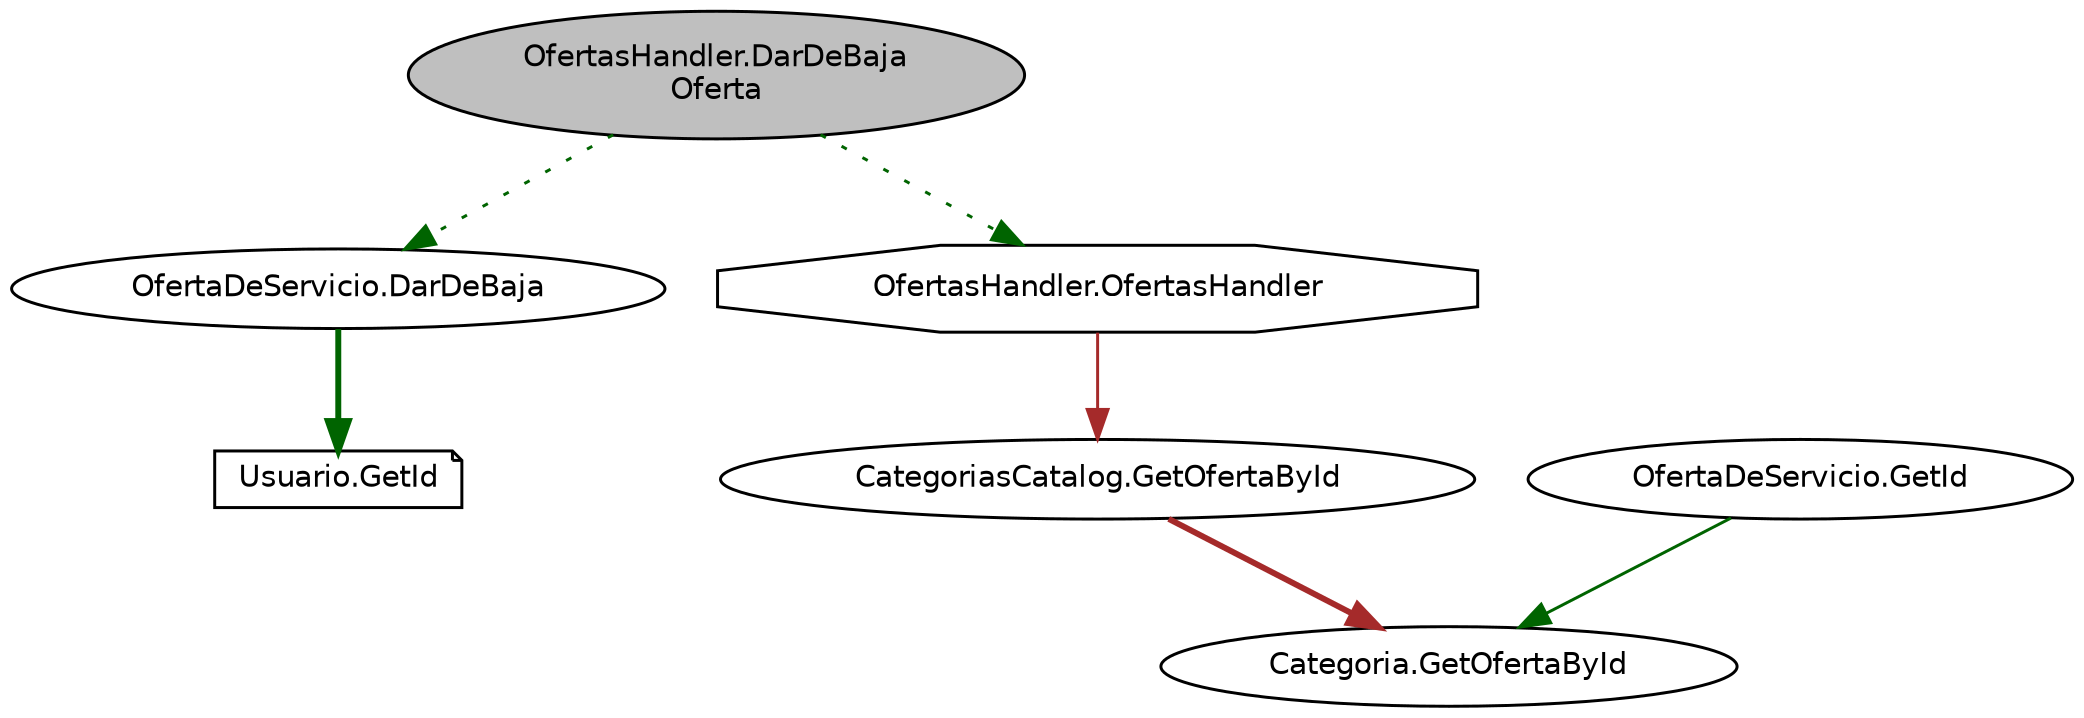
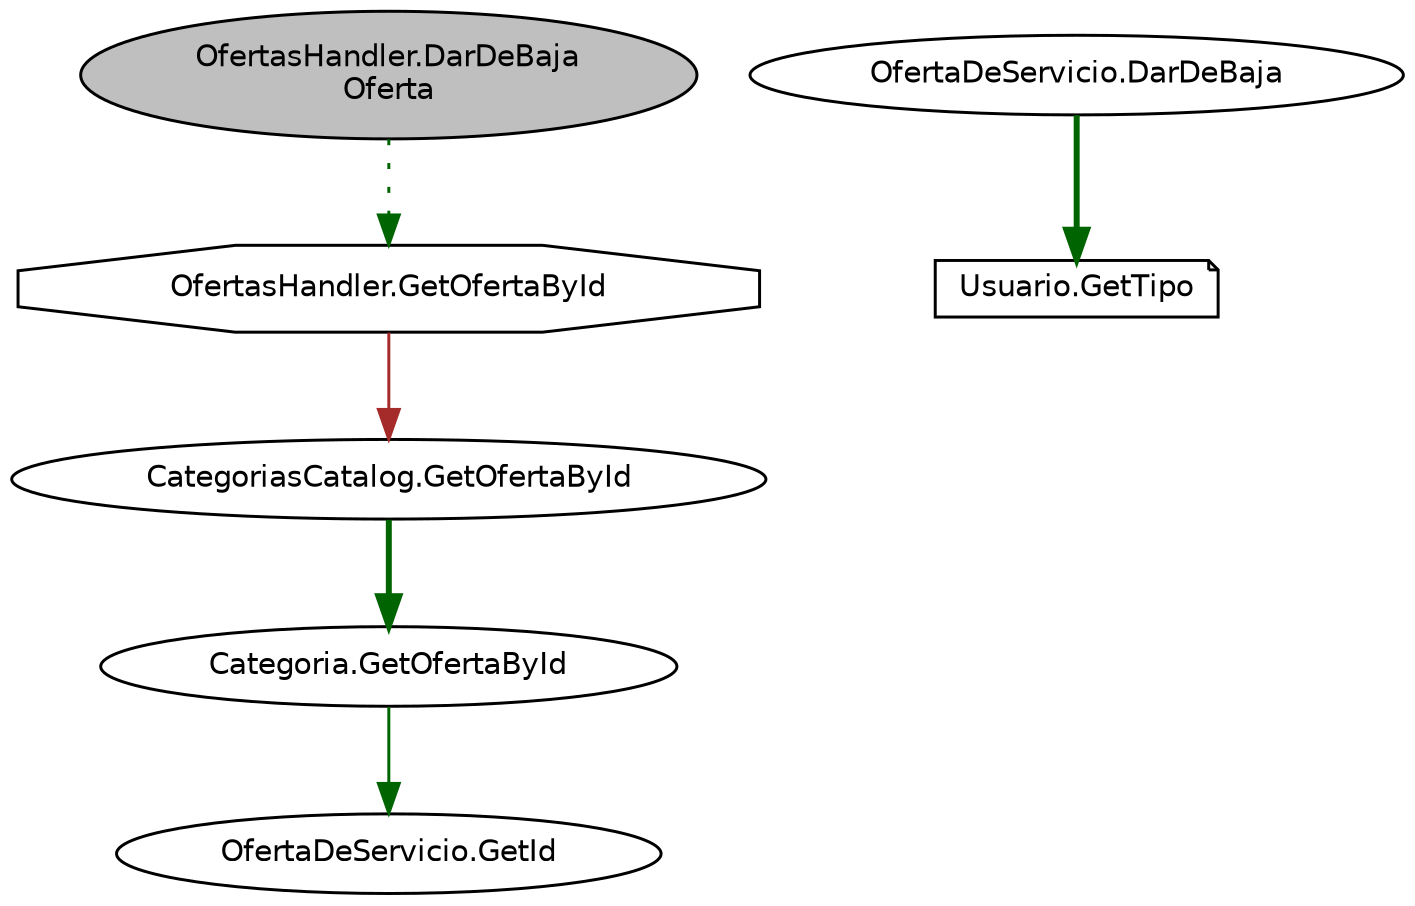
(522, 185) -> none
(1098, 289) -> (389, 289)
(338, 479) -> (1077, 289)
(1260, 566) -> (389, 558)
(1639, 566) -> (389, 745)
